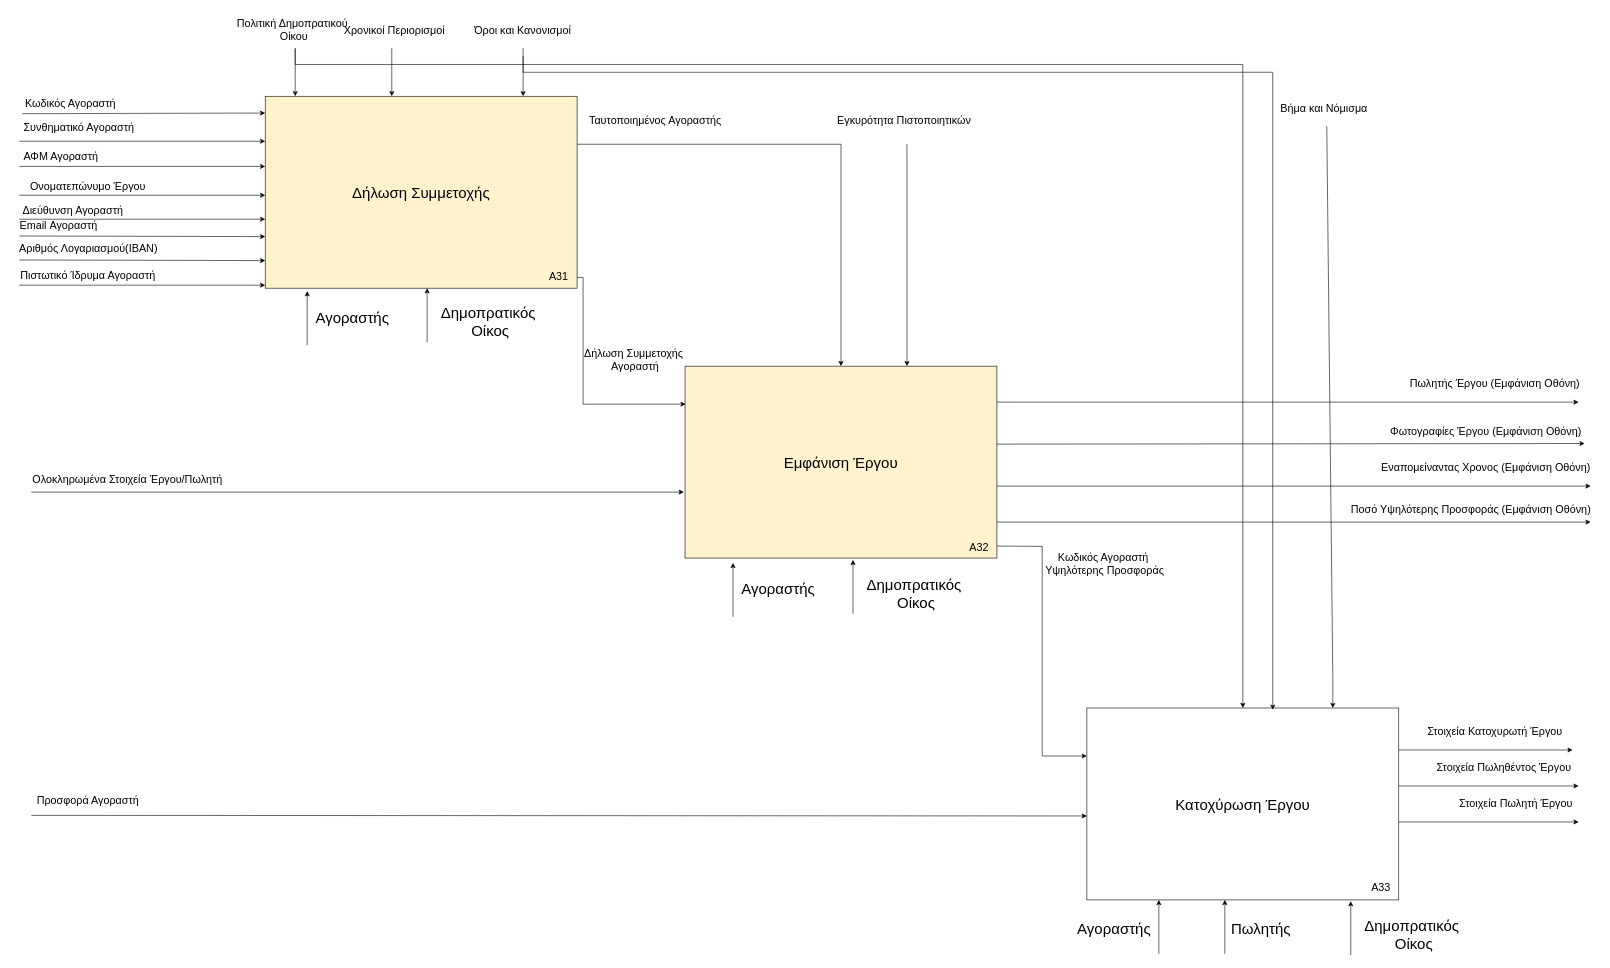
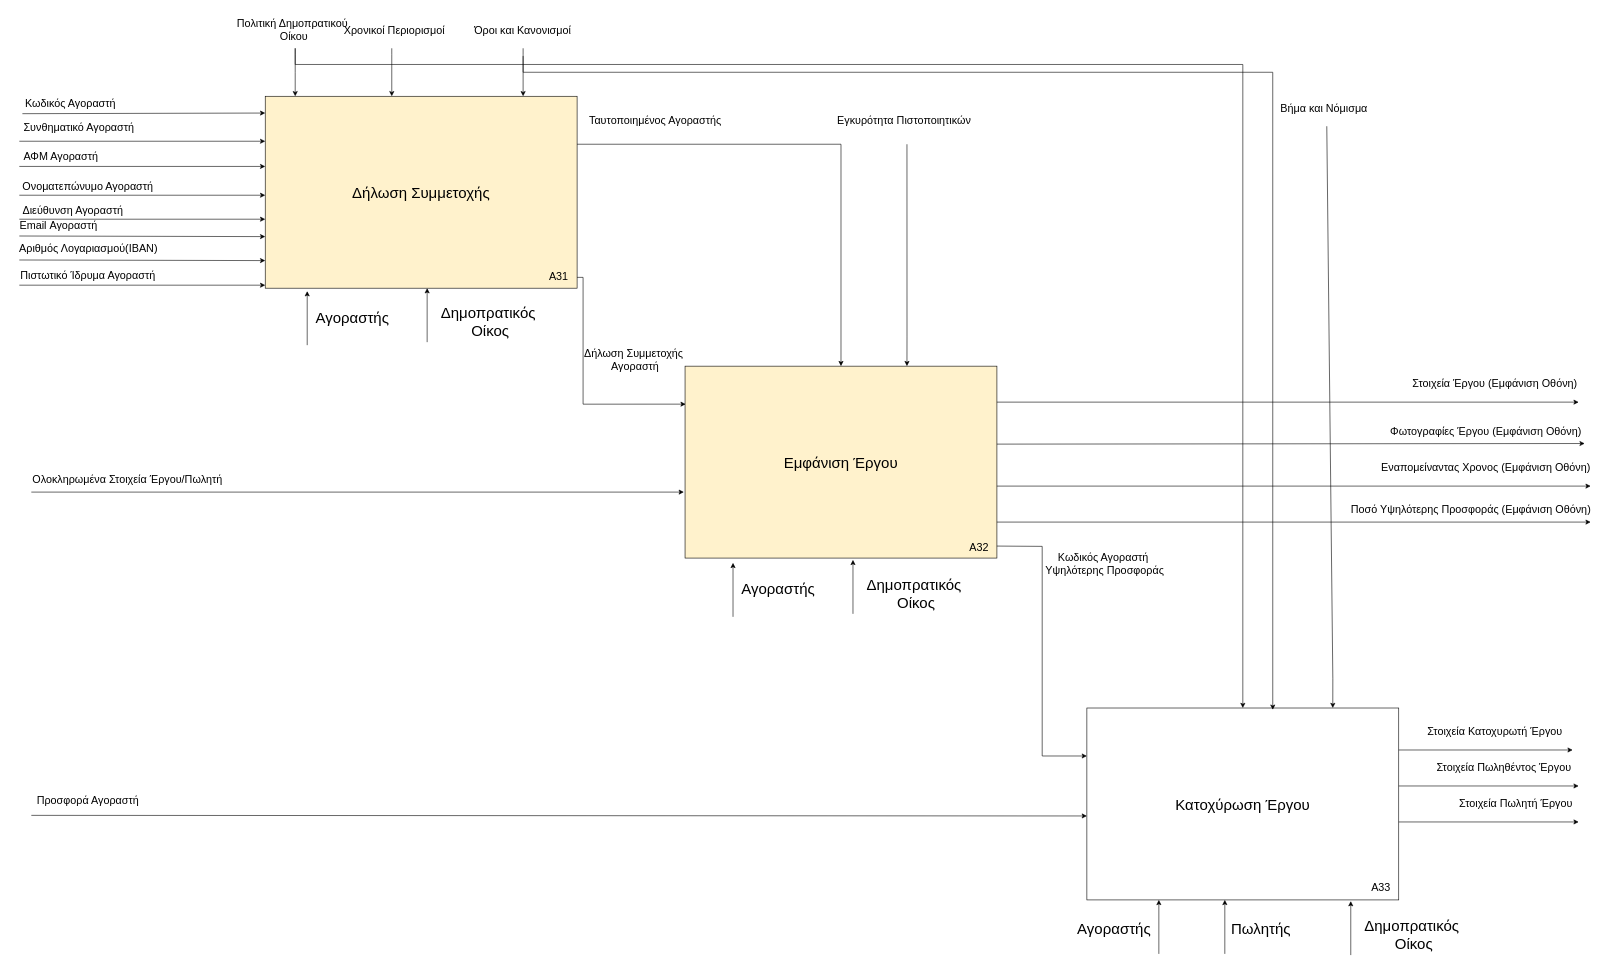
(88, 186) -> (88, 186)
(1495, 384) -> (1495, 384)
